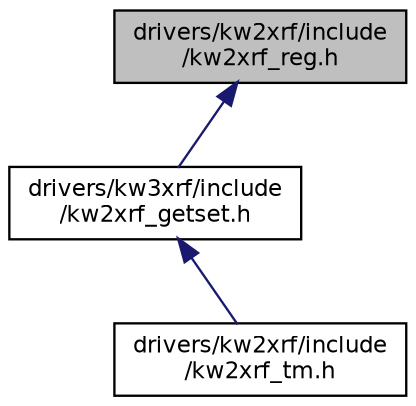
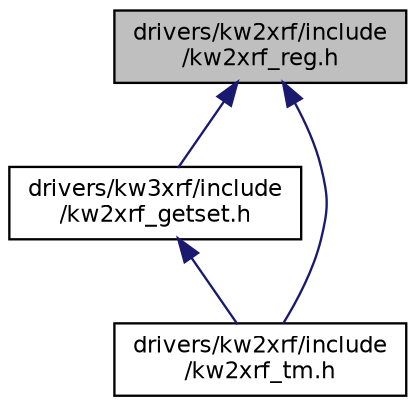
none -> (326, 215)
